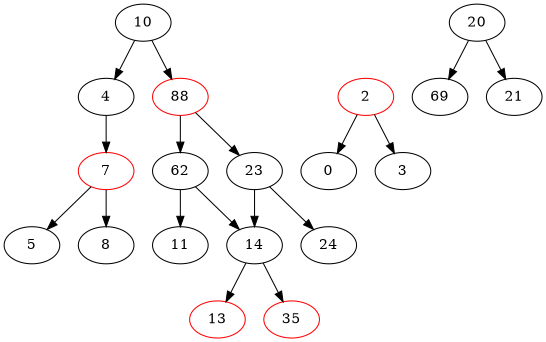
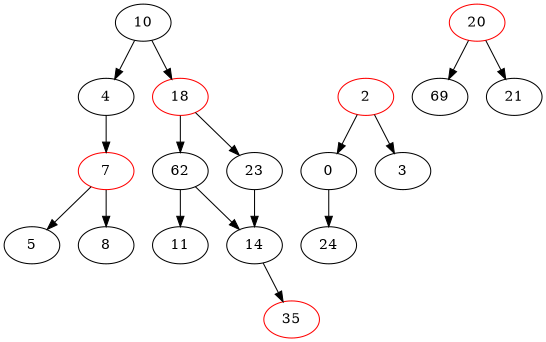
(477, 23) -> (477, 23)
(180, 97) -> (180, 97)
(288, 204) -> (329, 203)
(217, 319) -> none
